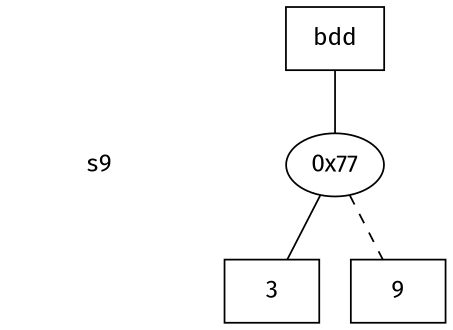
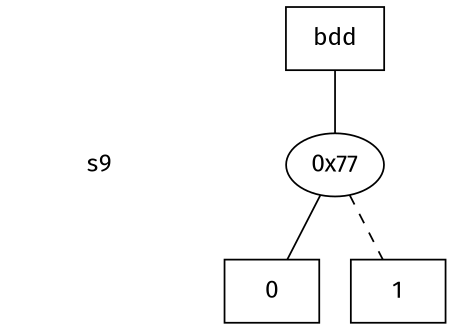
(272, 291) -> (272, 291)
(398, 291) -> (398, 291)
